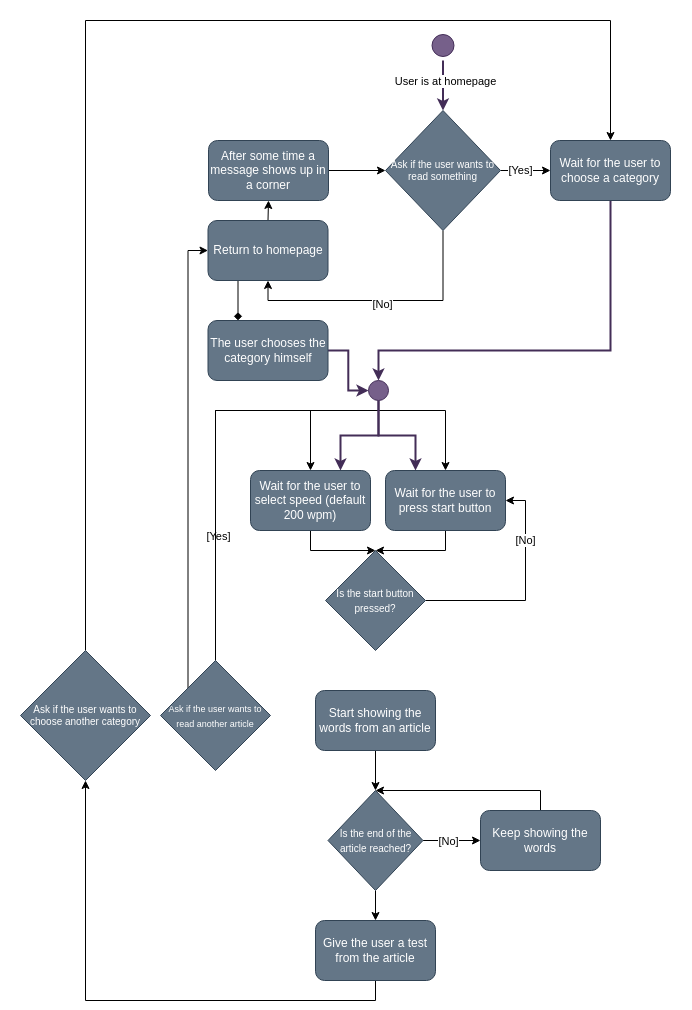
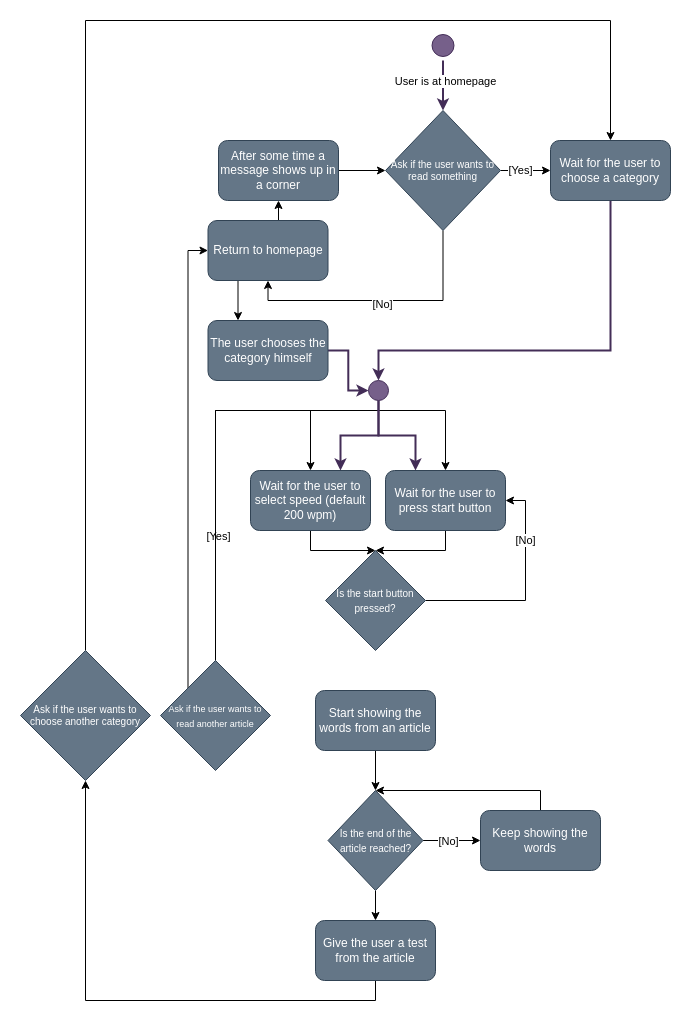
(269, 171) -> (279, 171)
(238, 311) -> (238, 312)
